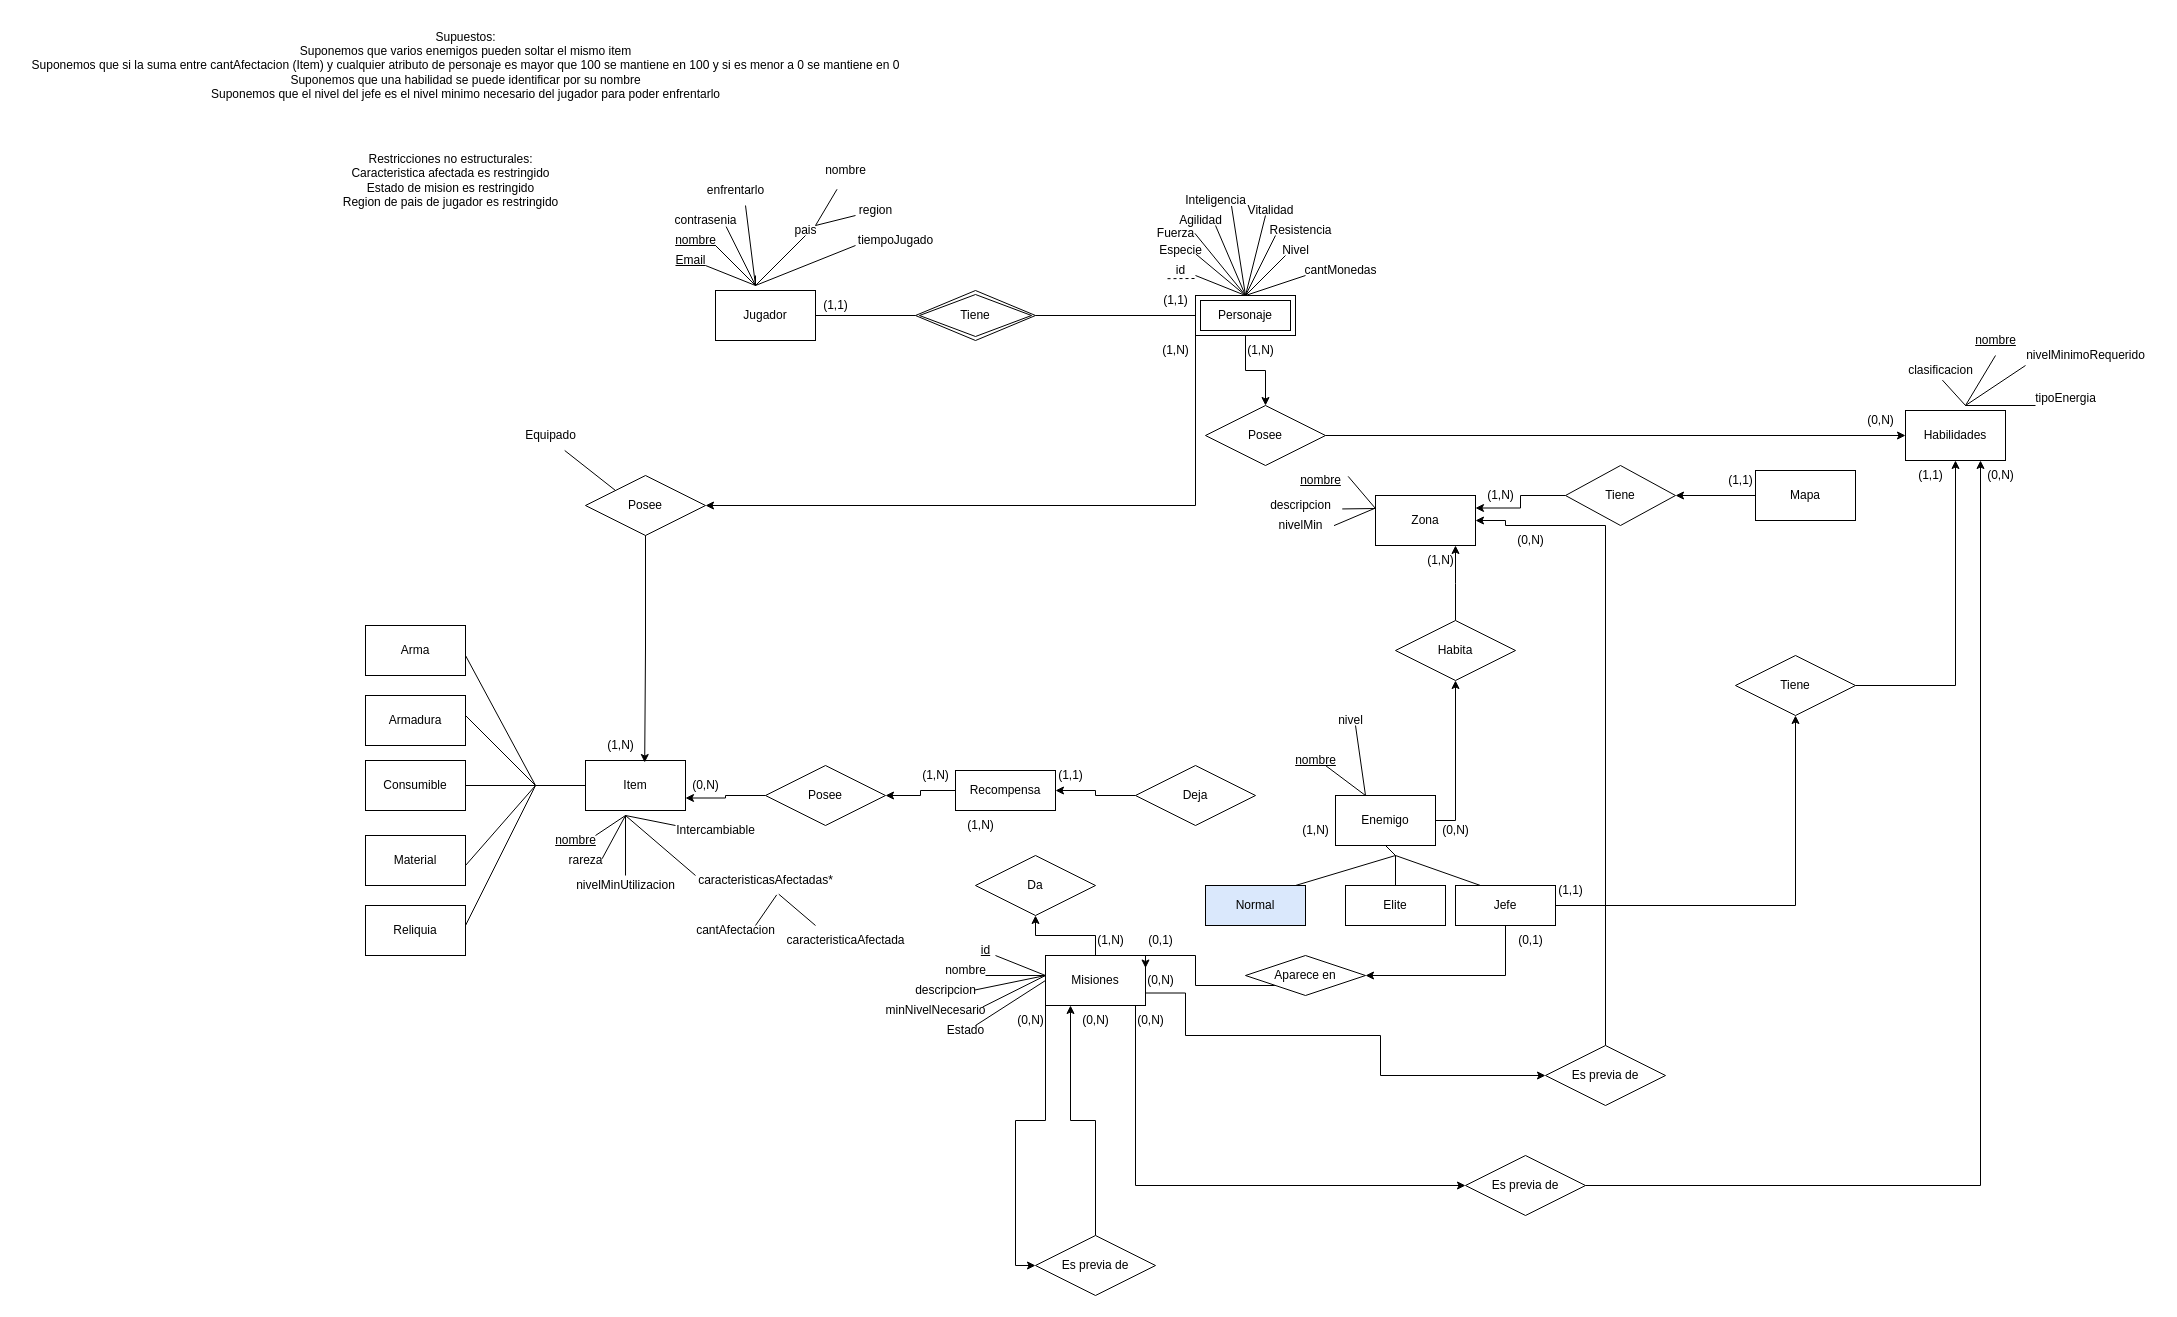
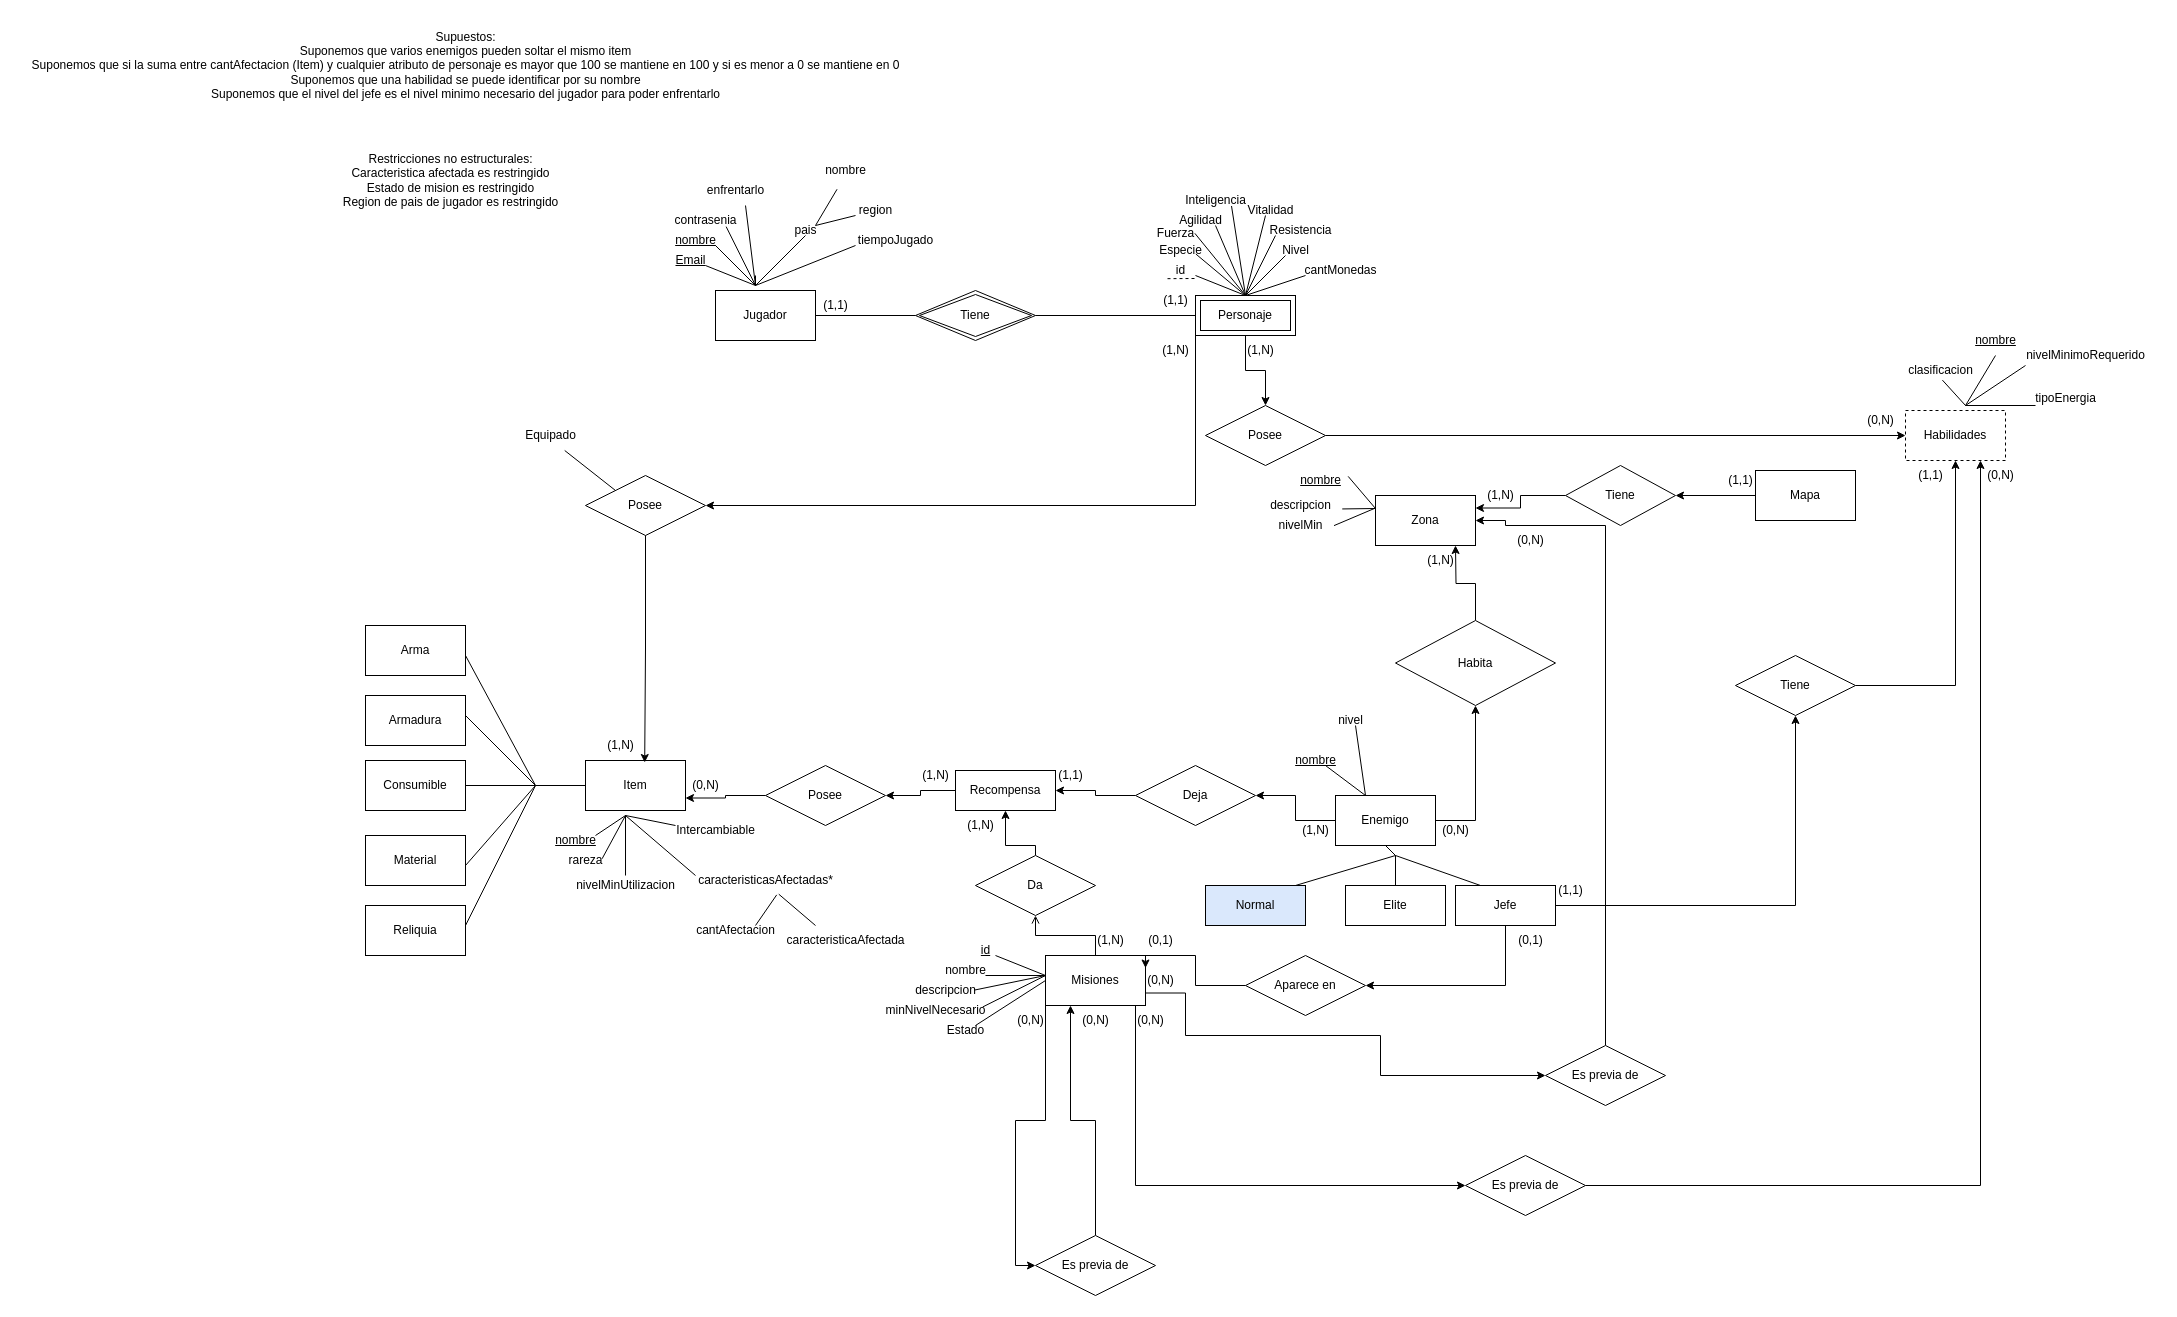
(1956, 436) -> (1956, 436)
(1456, 651) -> (1476, 663)
none -> (1296, 812)
none -> (1012, 846)
(1036, 924) -> (1036, 922)
(1306, 976) -> (1306, 986)
